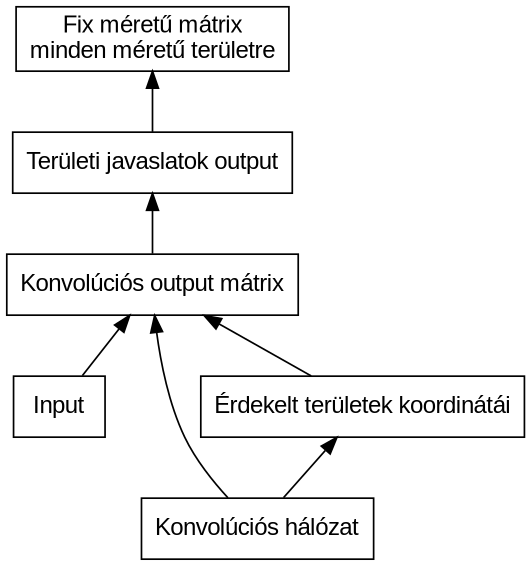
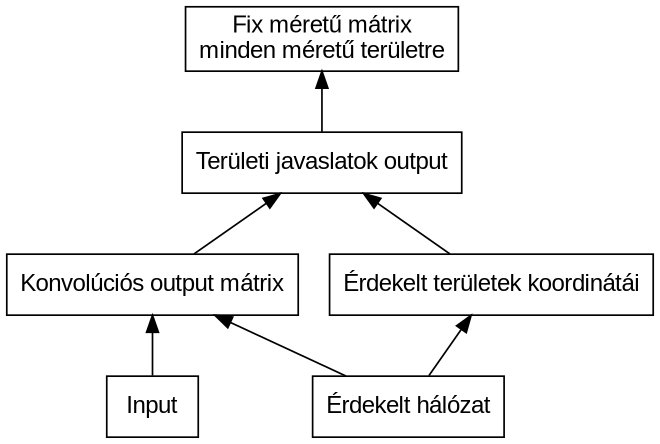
(265, 350) -> (414, 229)
(258, 529) -> (408, 407)
